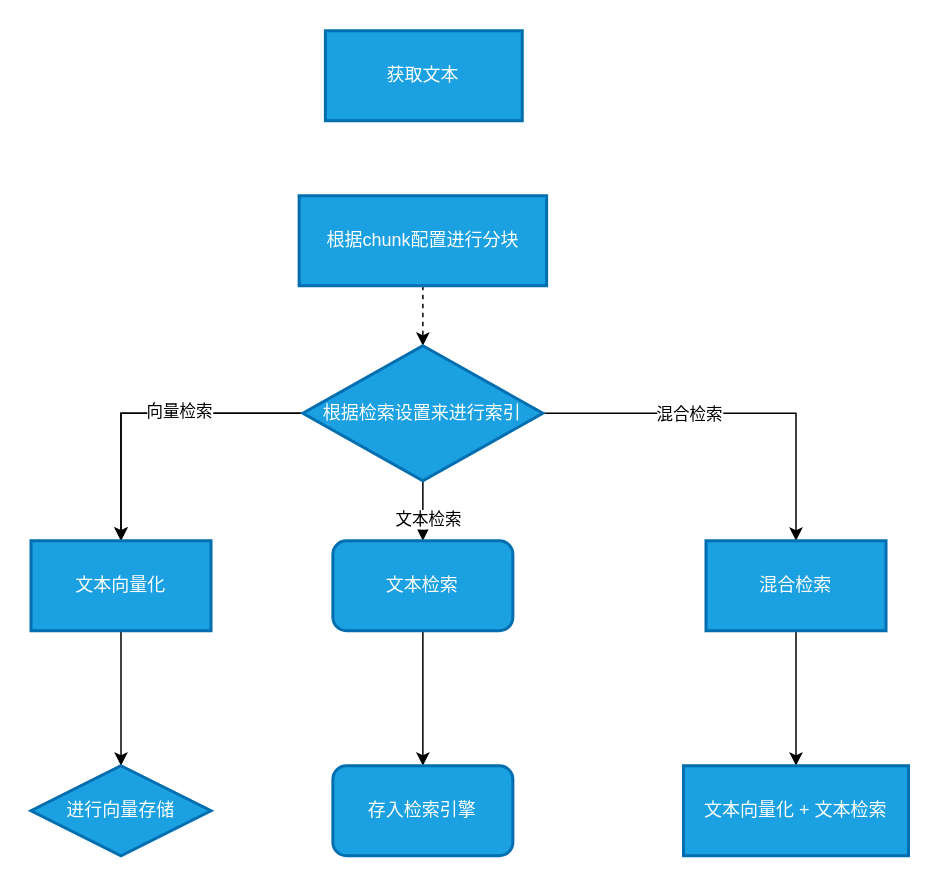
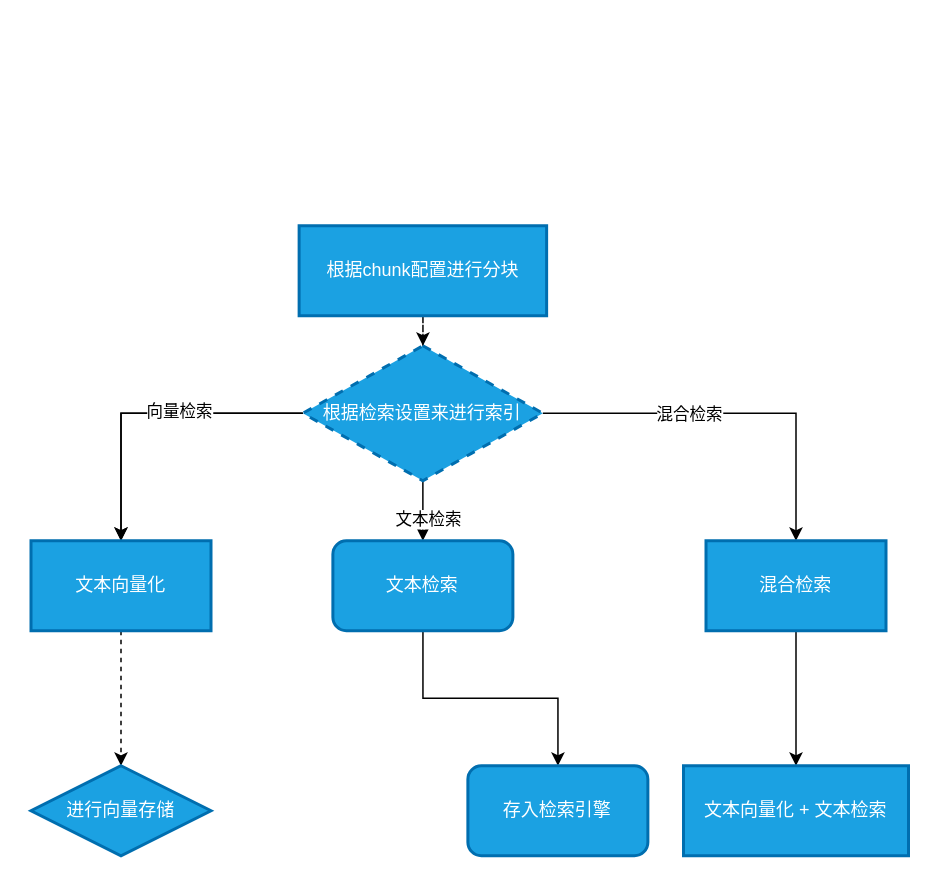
(424, 76) -> none
(423, 241) -> (423, 271)
(423, 413) -> (423, 413)
(121, 694) -> (121, 694)
(423, 811) -> (558, 811)
